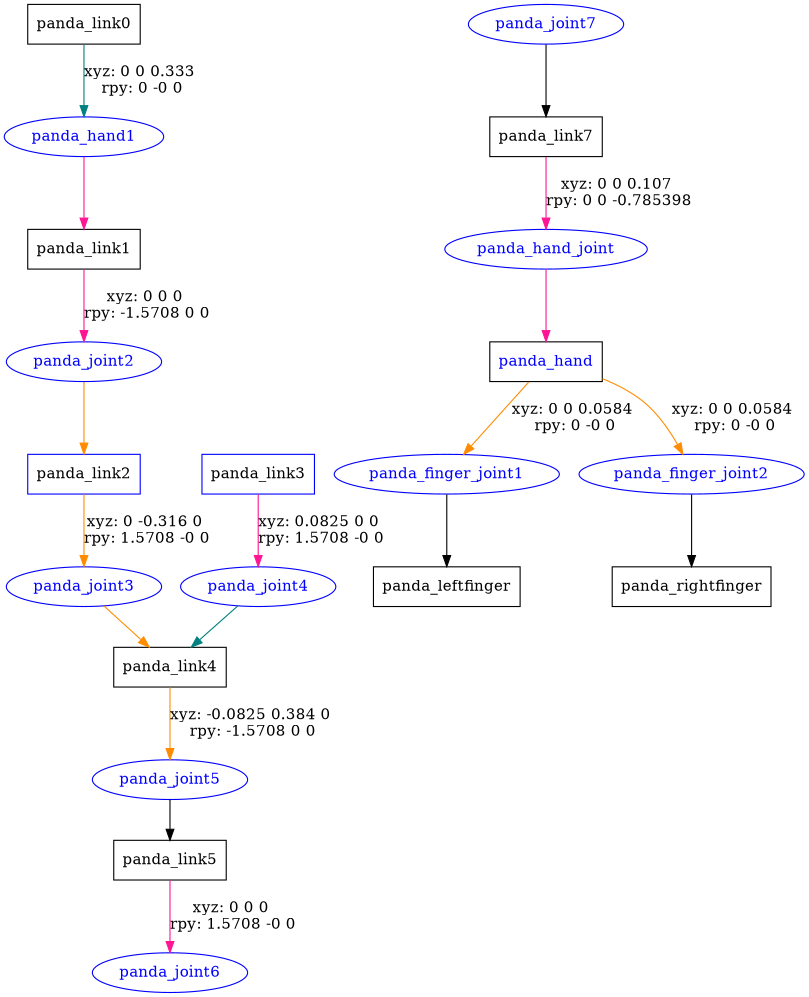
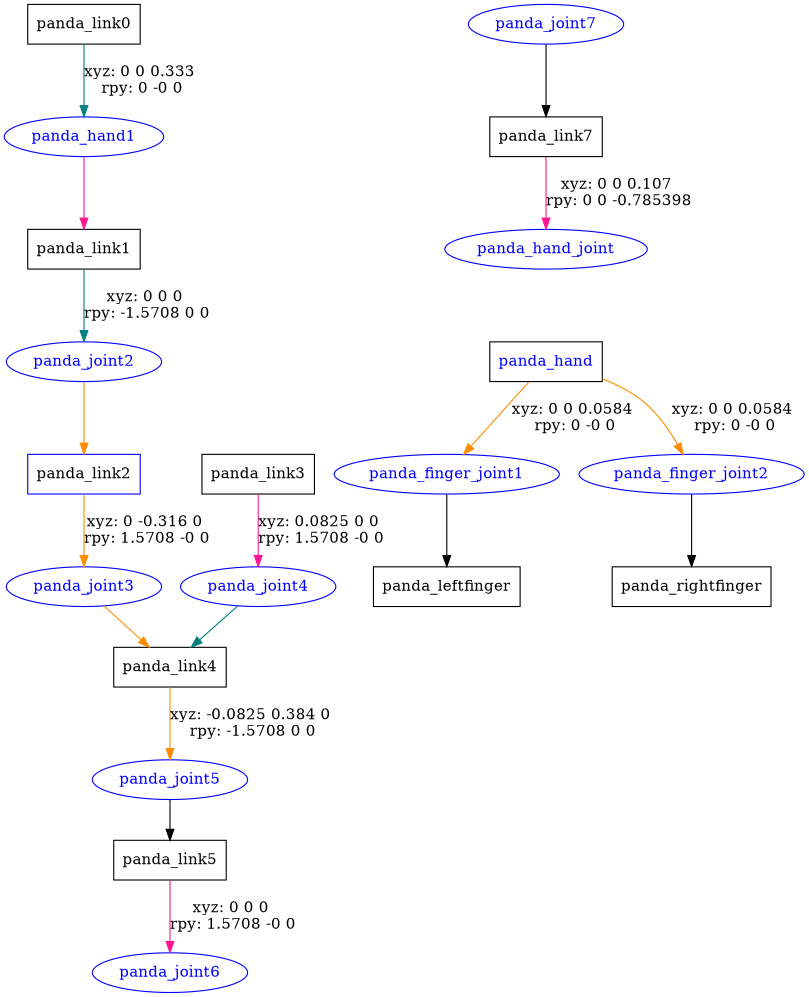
(84, 300) -> (84, 300)
(546, 300) -> none
(258, 474) -> (258, 474)
